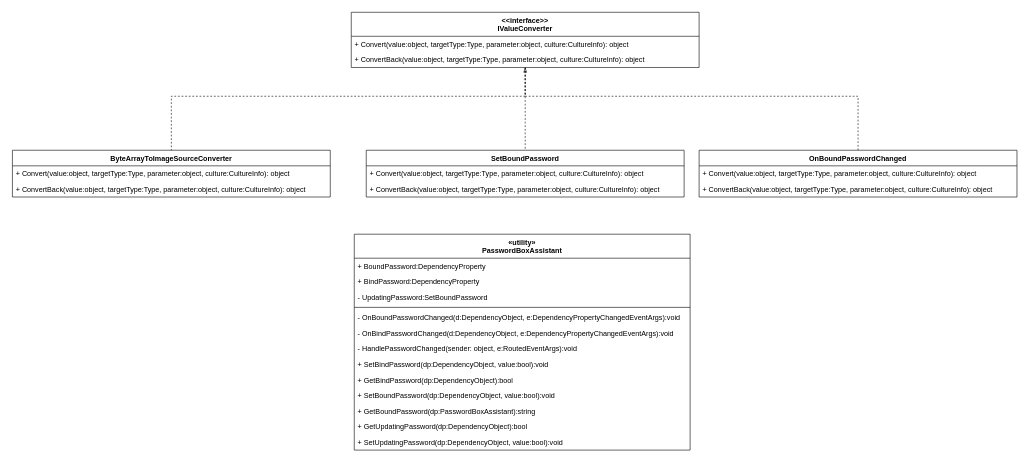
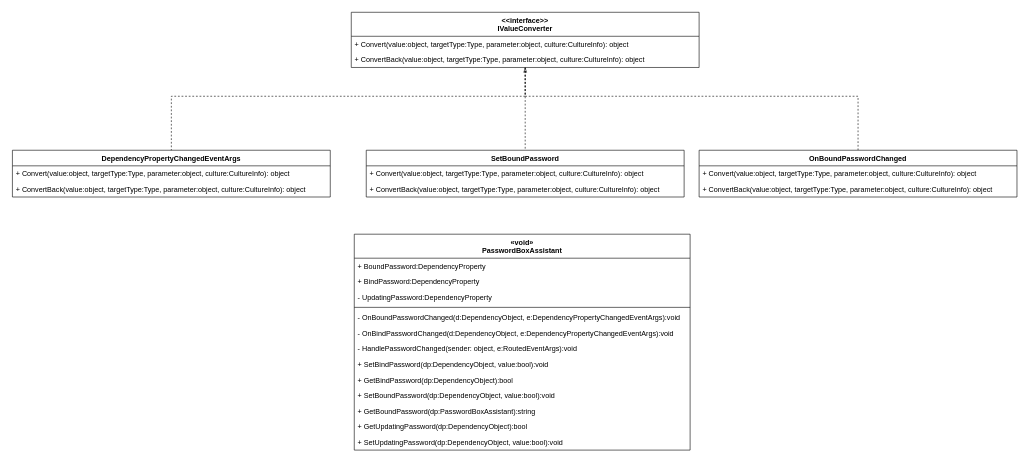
(171, 158) -> (171, 158)
(522, 242) -> (522, 242)
(425, 298) -> (429, 298)
